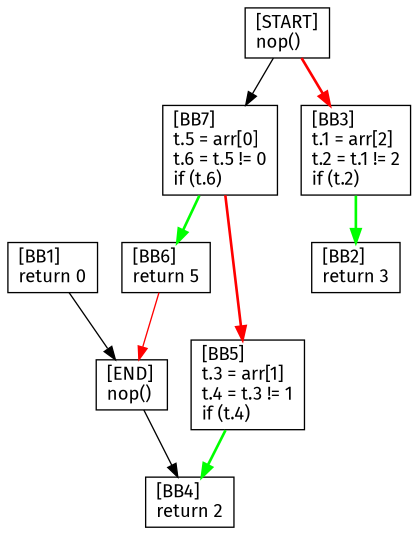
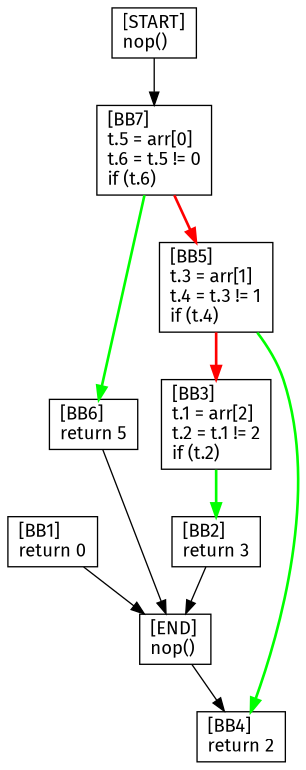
(312, 76) -> (216, 349)
(151, 320) -> (132, 525)
none -> (198, 584)
